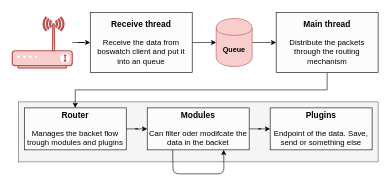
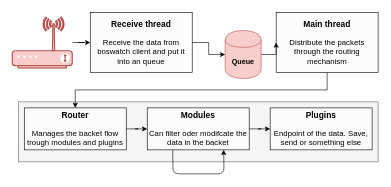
(234, 42) -> (243, 54)
